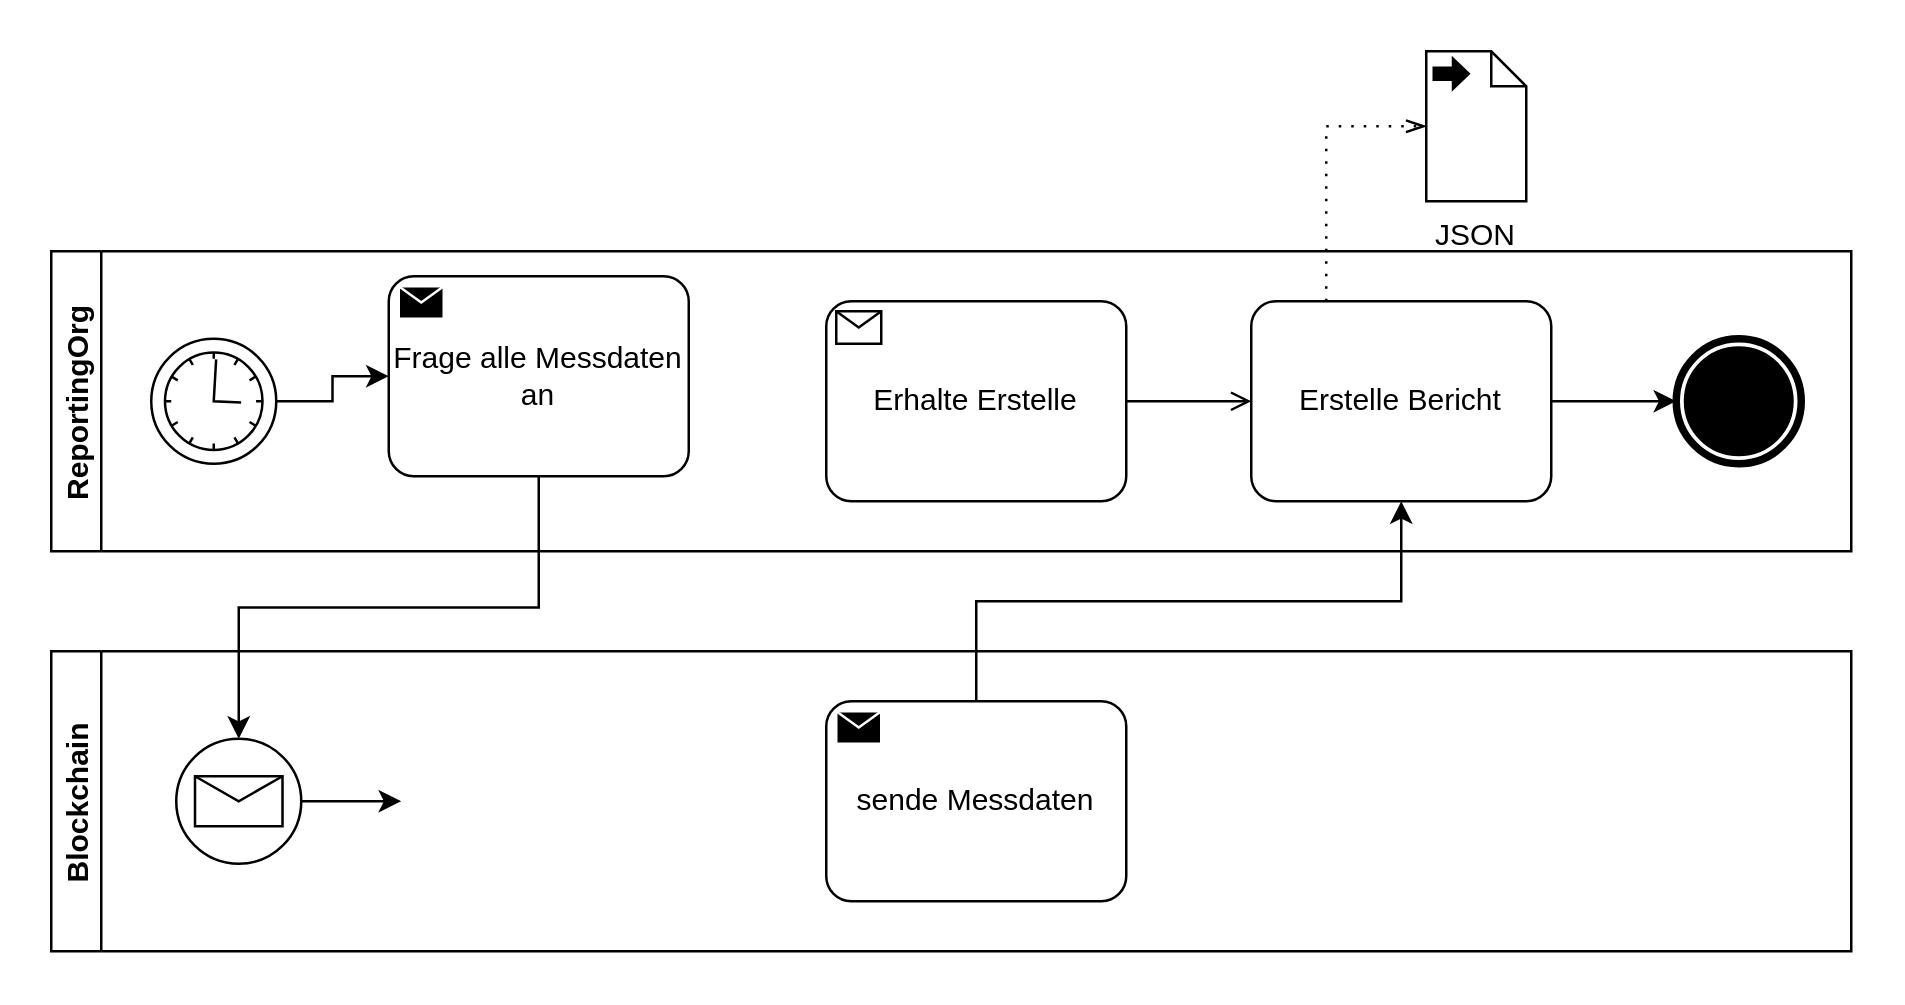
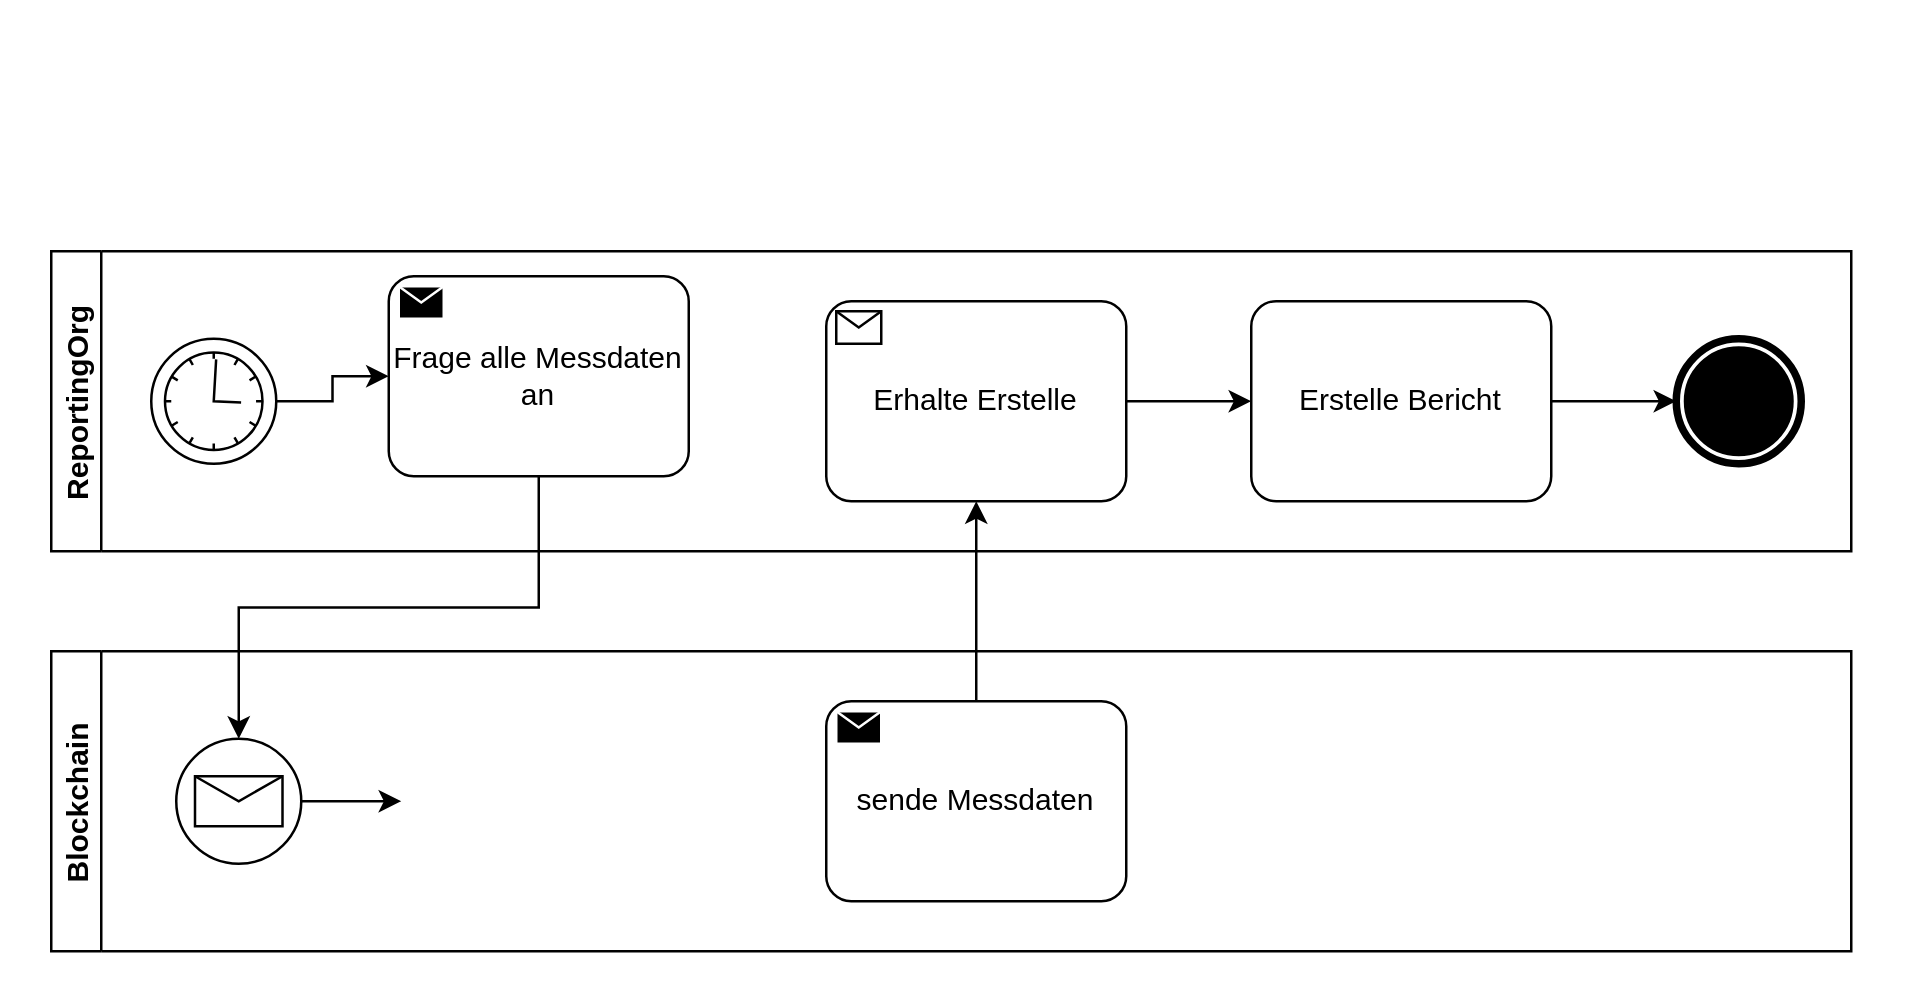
(1476, 126) -> none
(1326, 140) -> none
(1237, 401) -> (1233, 401)
(1210, 601) -> (976, 580)
